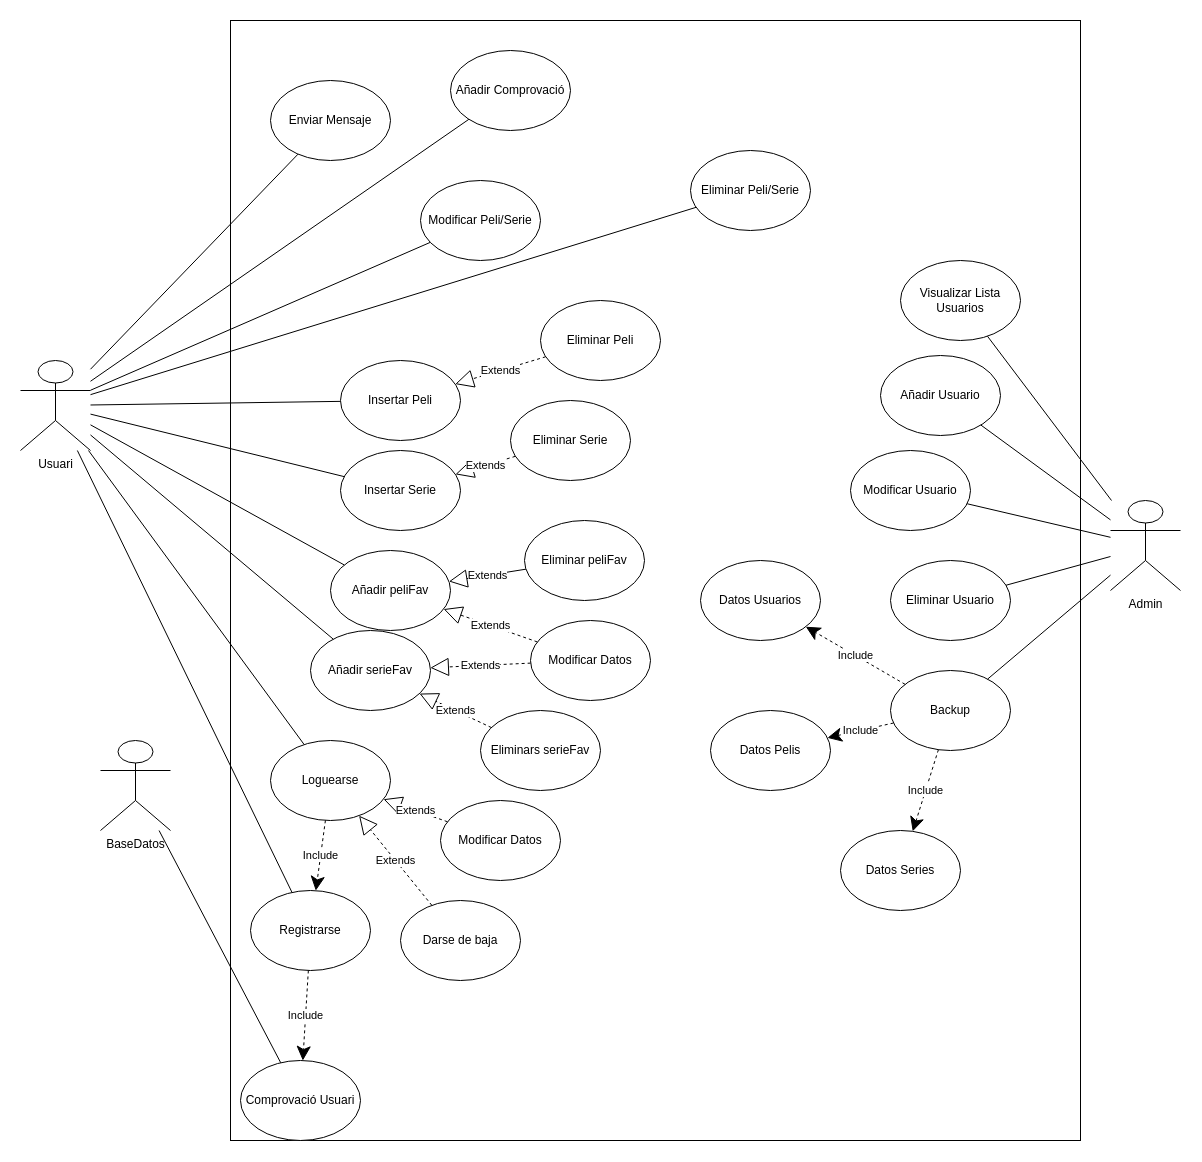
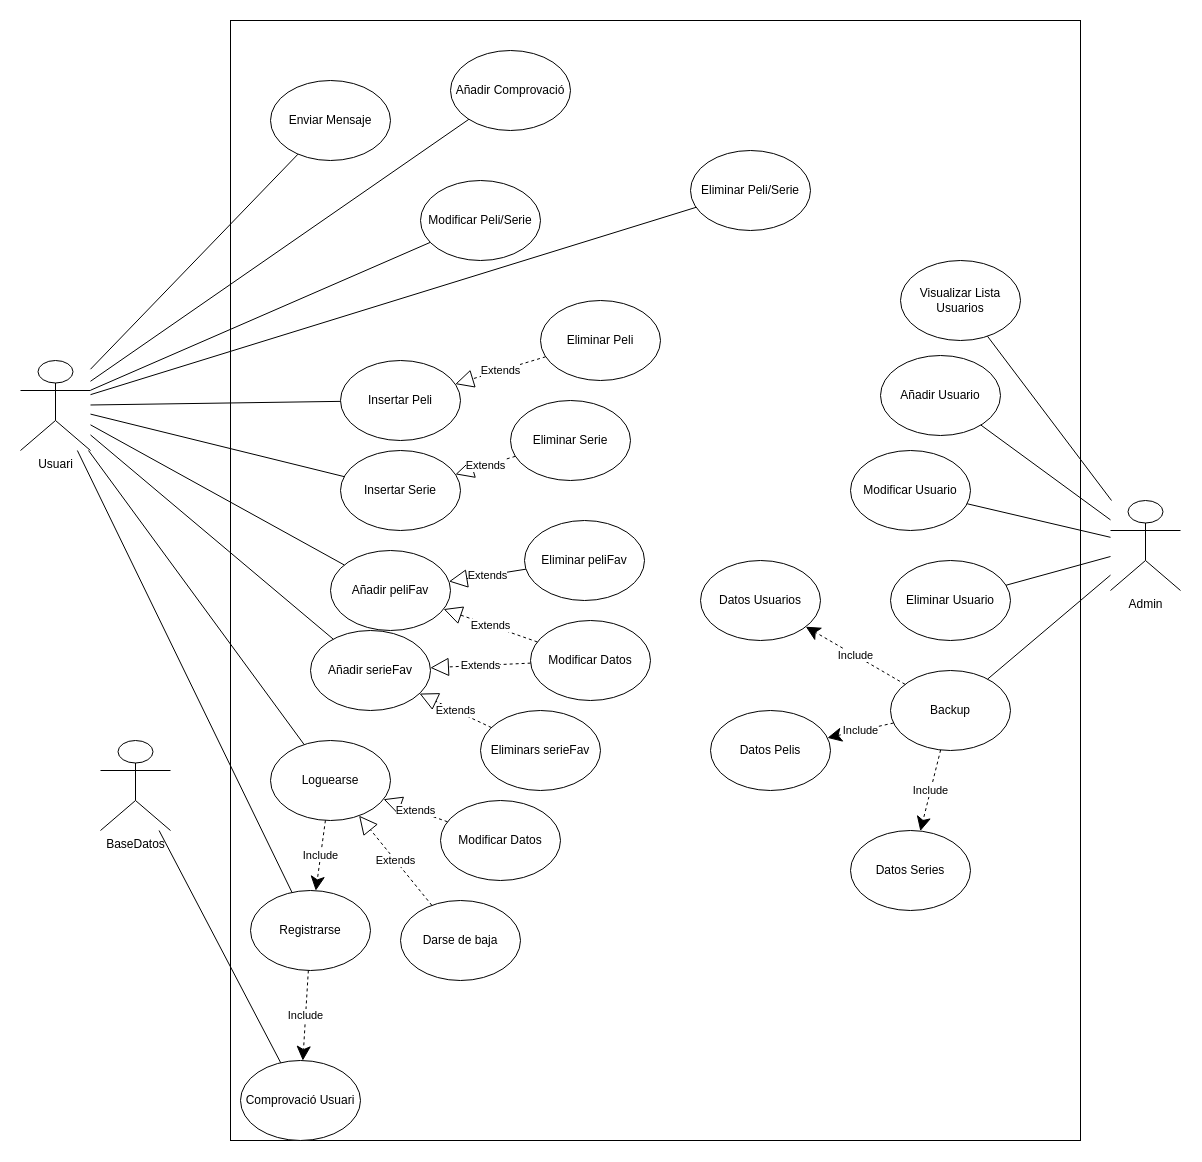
(901, 871) -> (911, 871)
